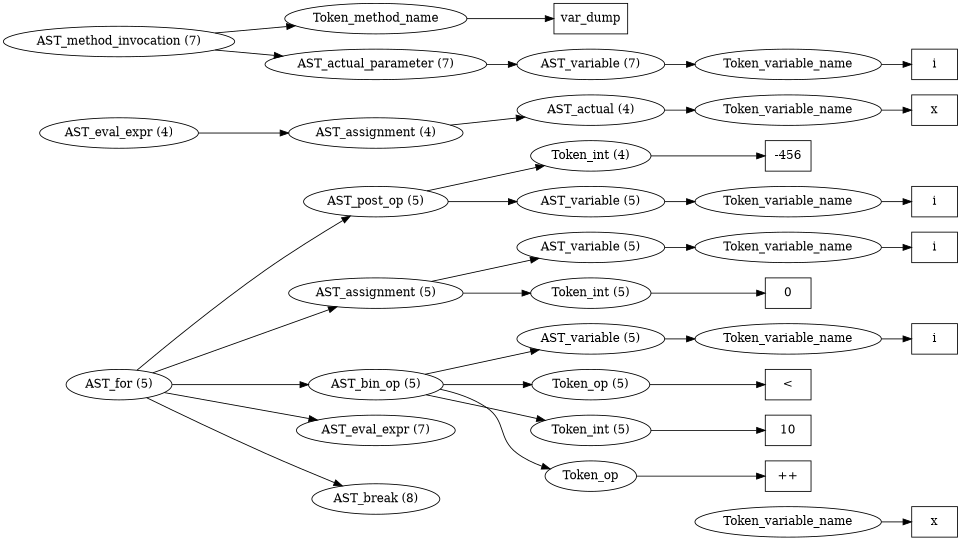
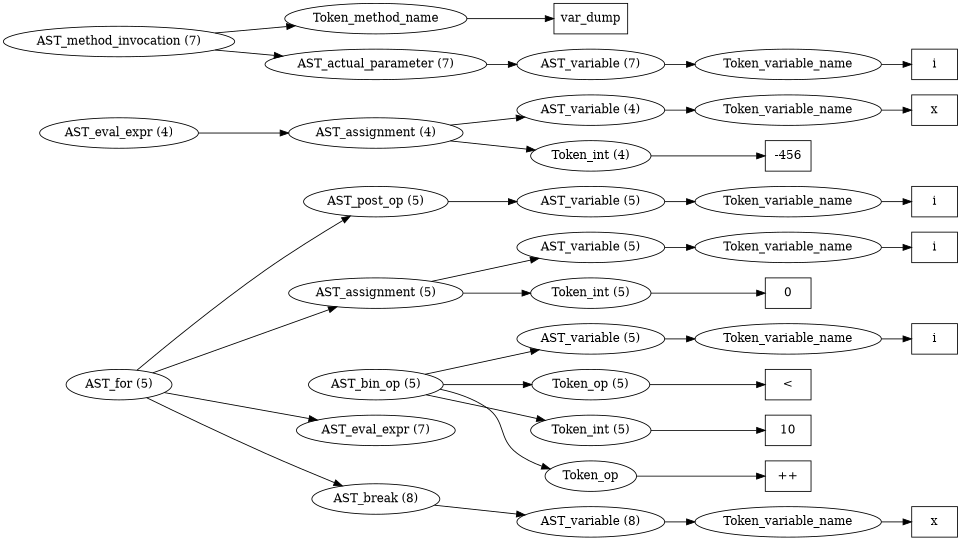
(591, 110) -> (591, 110)
(482, 179) -> (488, 145)
(236, 385) -> none
none -> (591, 522)
